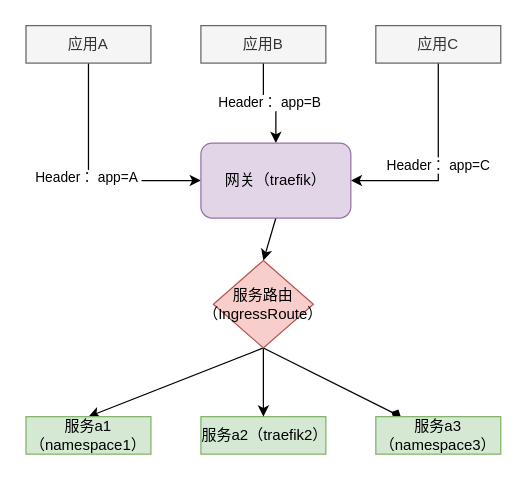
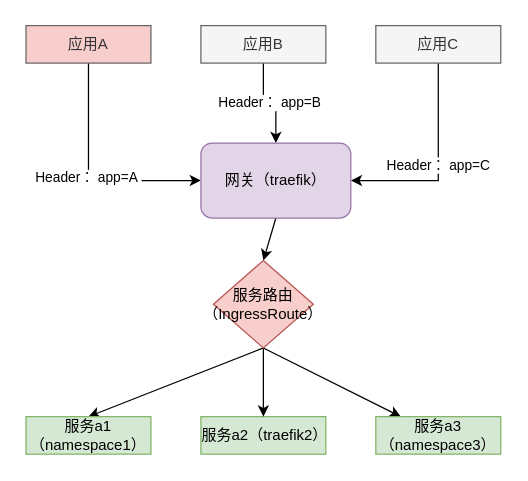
(88, 44) -> (88, 44)
(391, 412) -> (392, 412)
